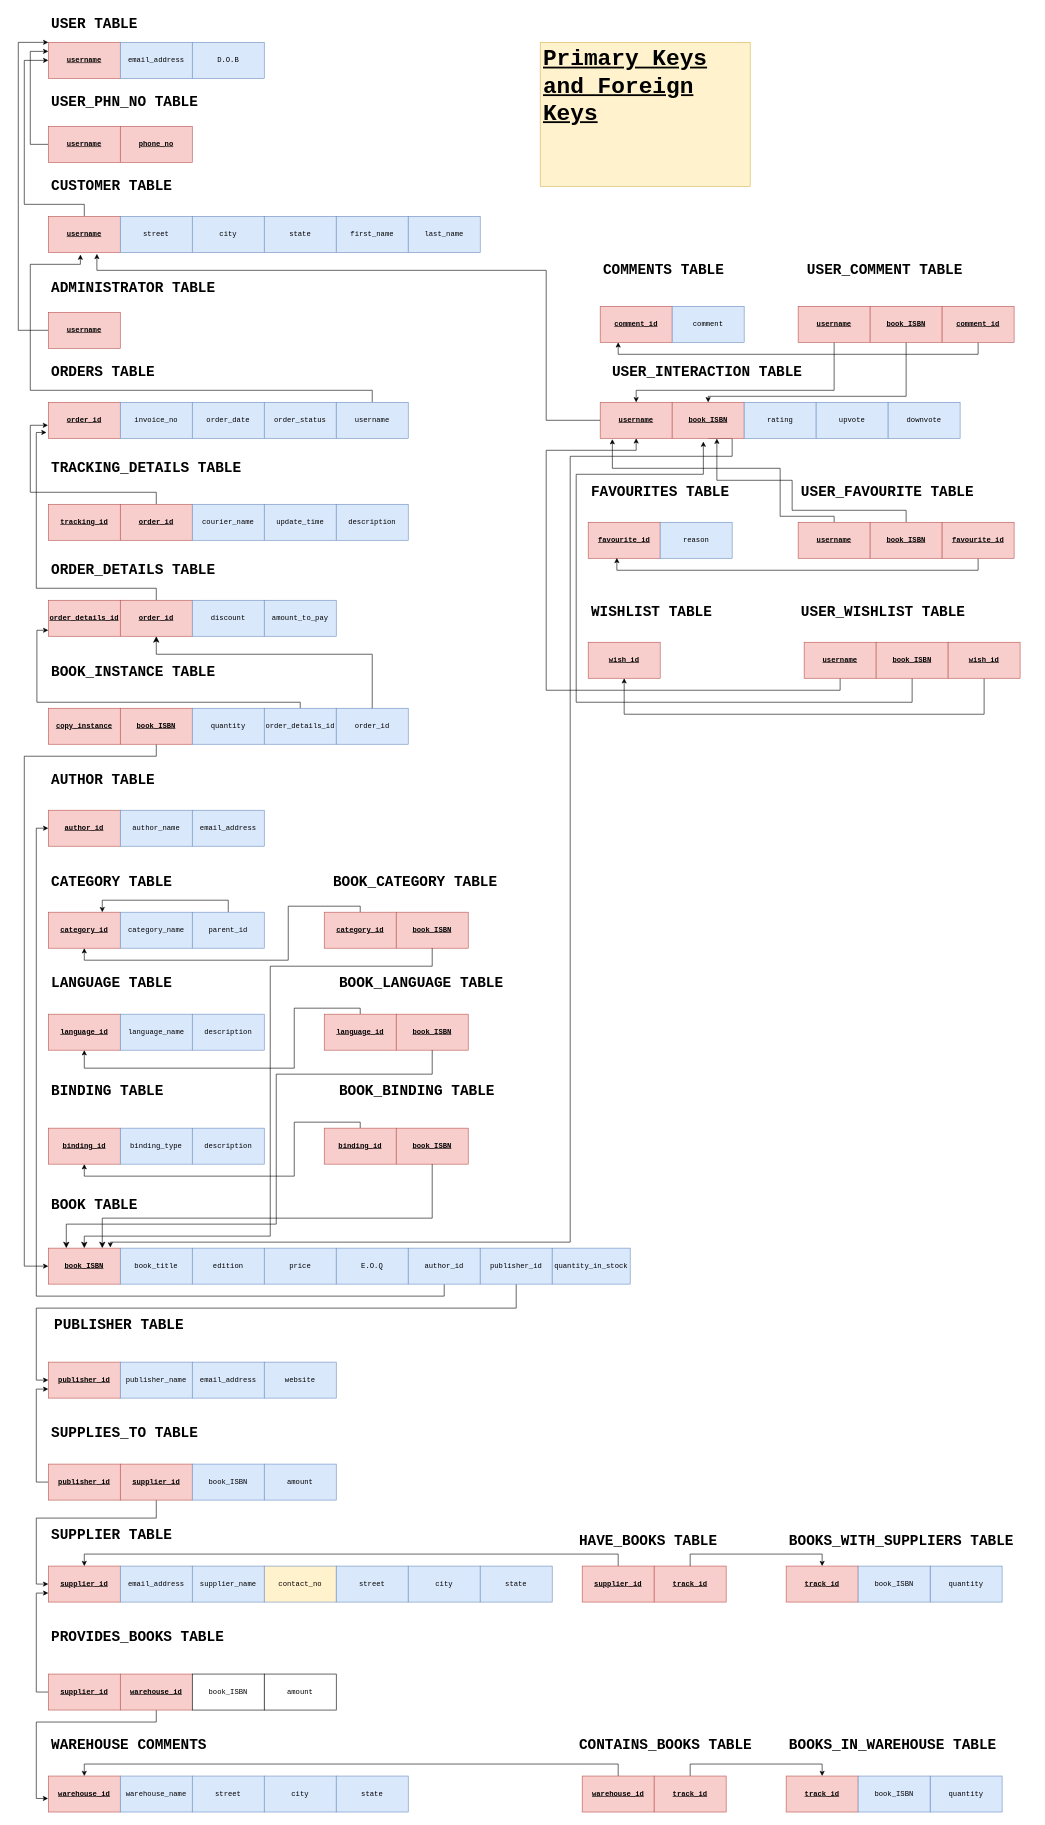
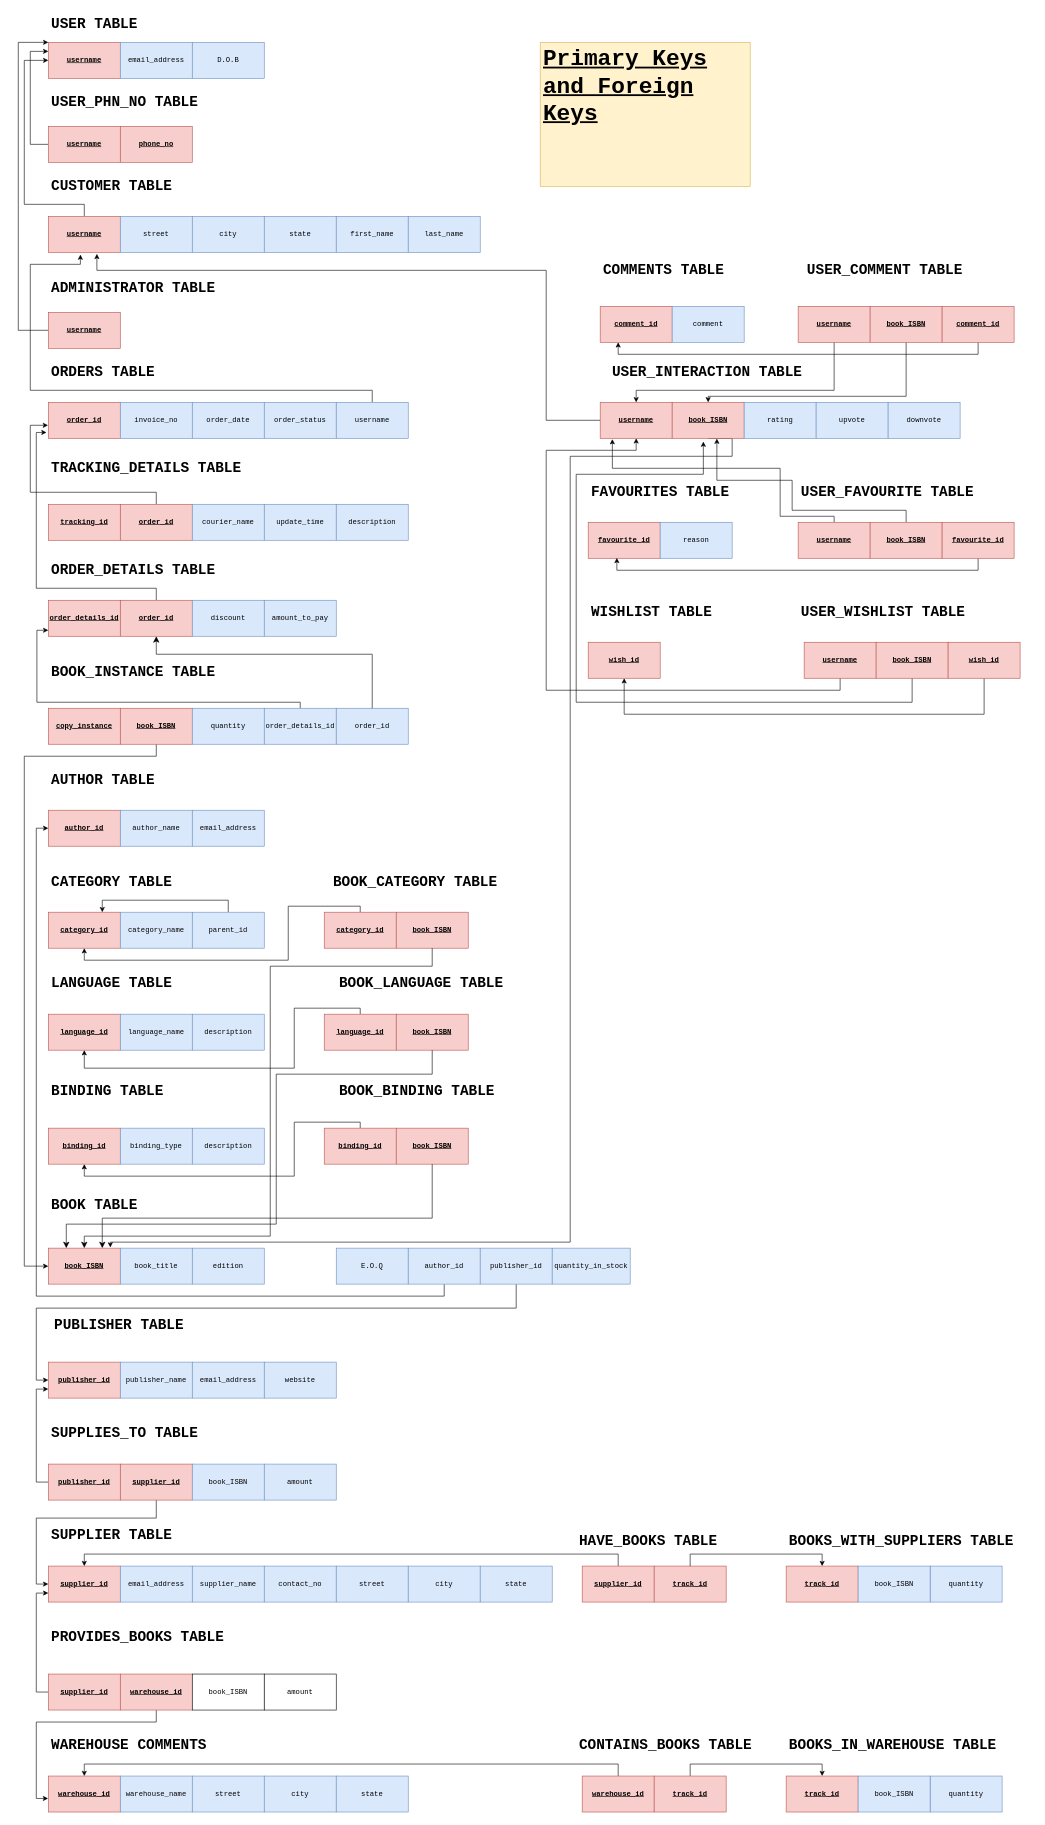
(300, 1266) -> none
(300, 1584) -> (300, 1584)
